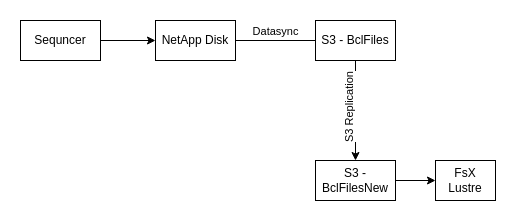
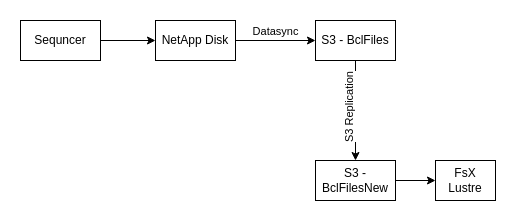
(310, 41) -> (307, 41)
